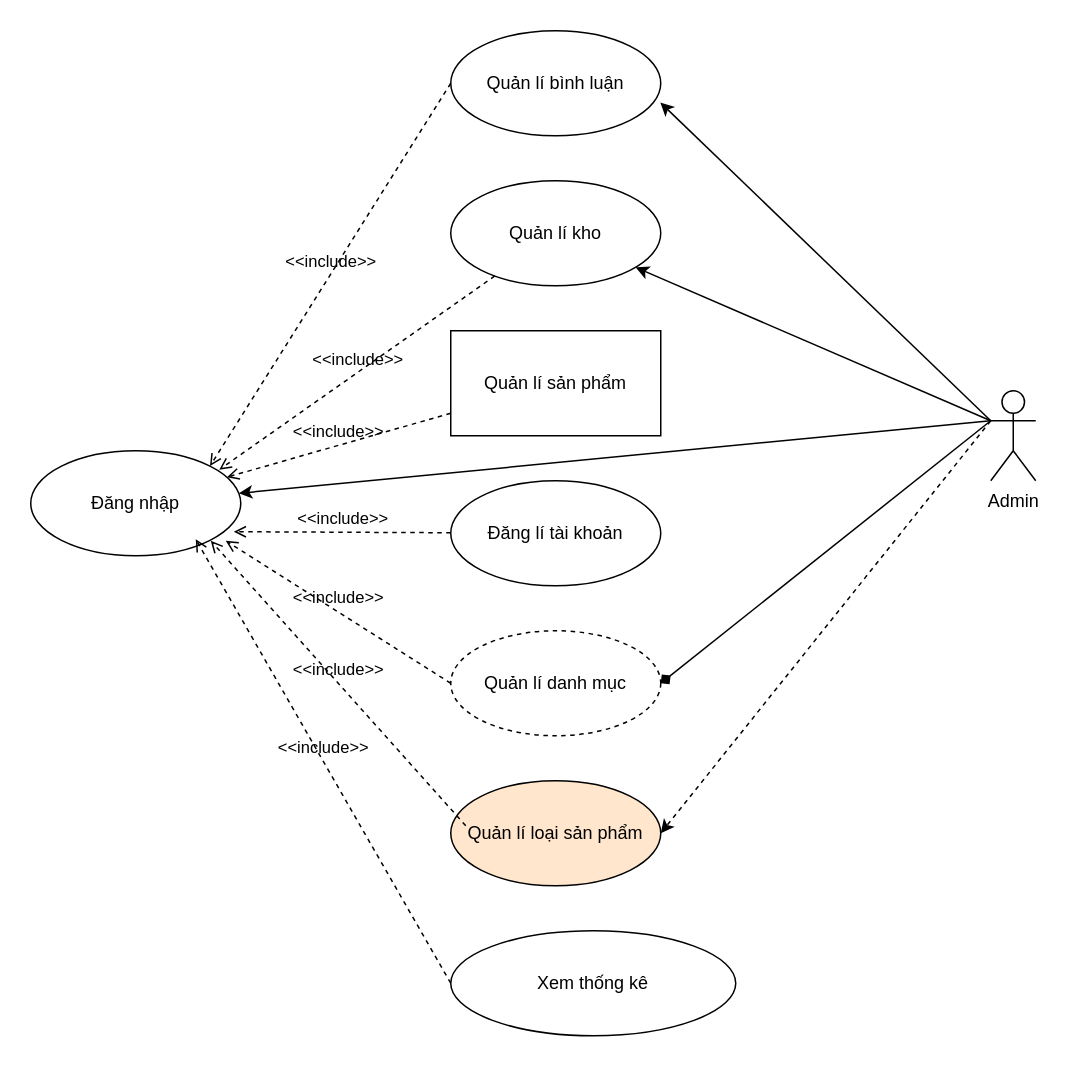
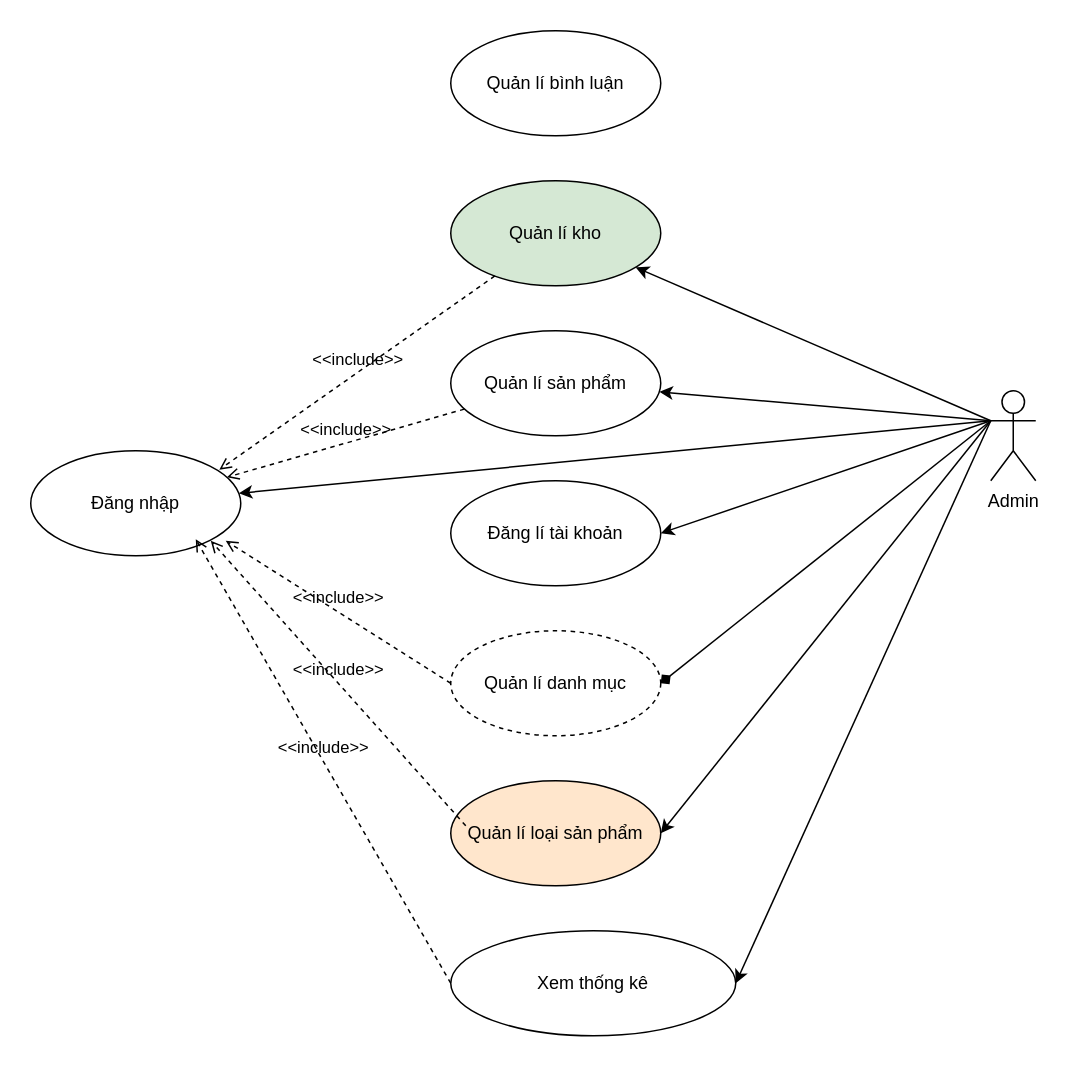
(556, 233) -> (556, 233)
(826, 262) -> (822, 406)
(331, 273) -> none
(556, 383) -> (556, 383)
none -> (825, 477)
(344, 532) -> none
(827, 626) -> (827, 626)
none -> (864, 700)
